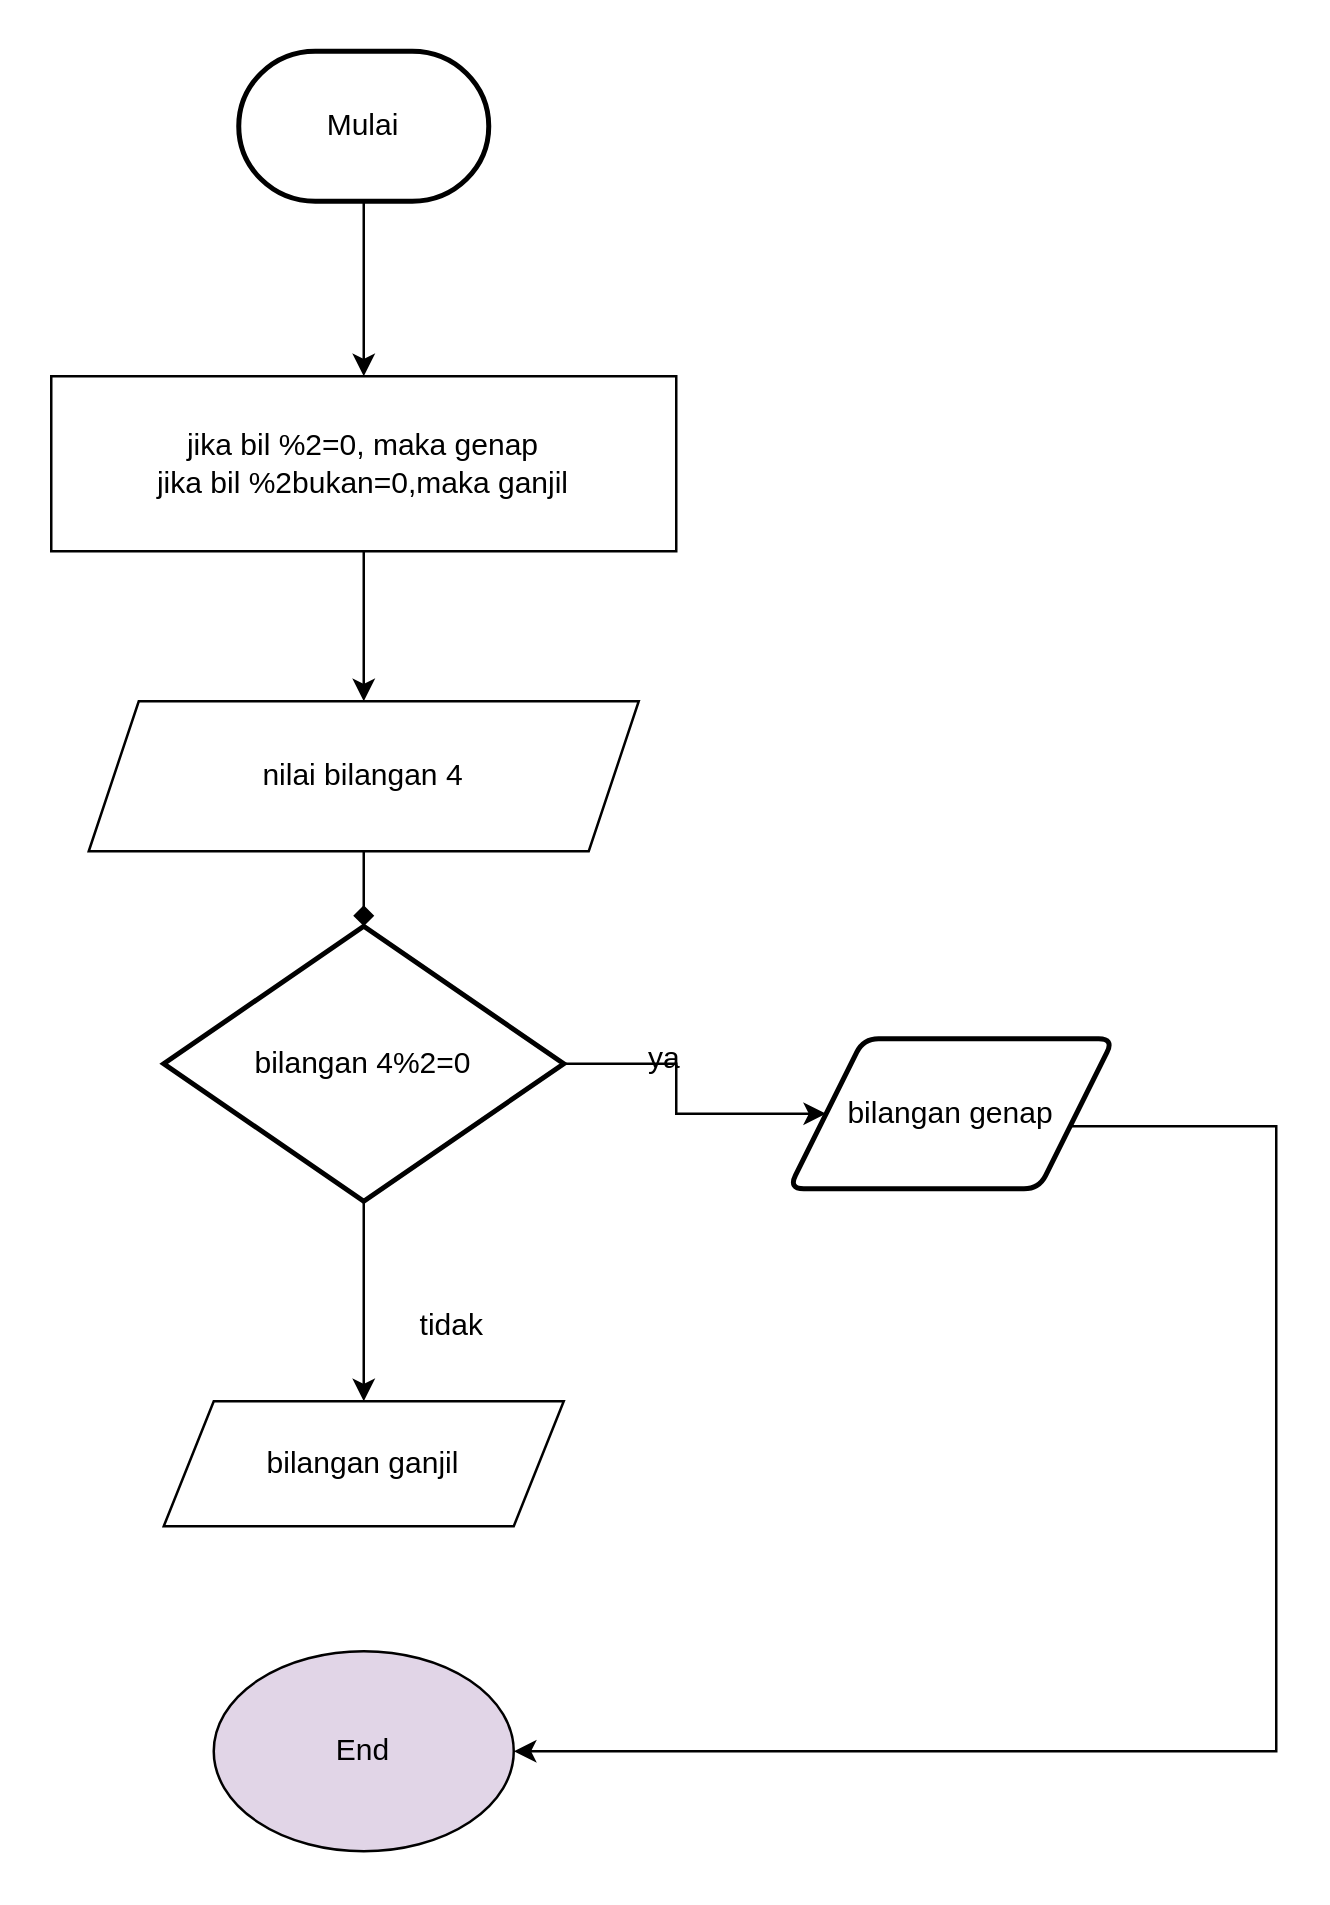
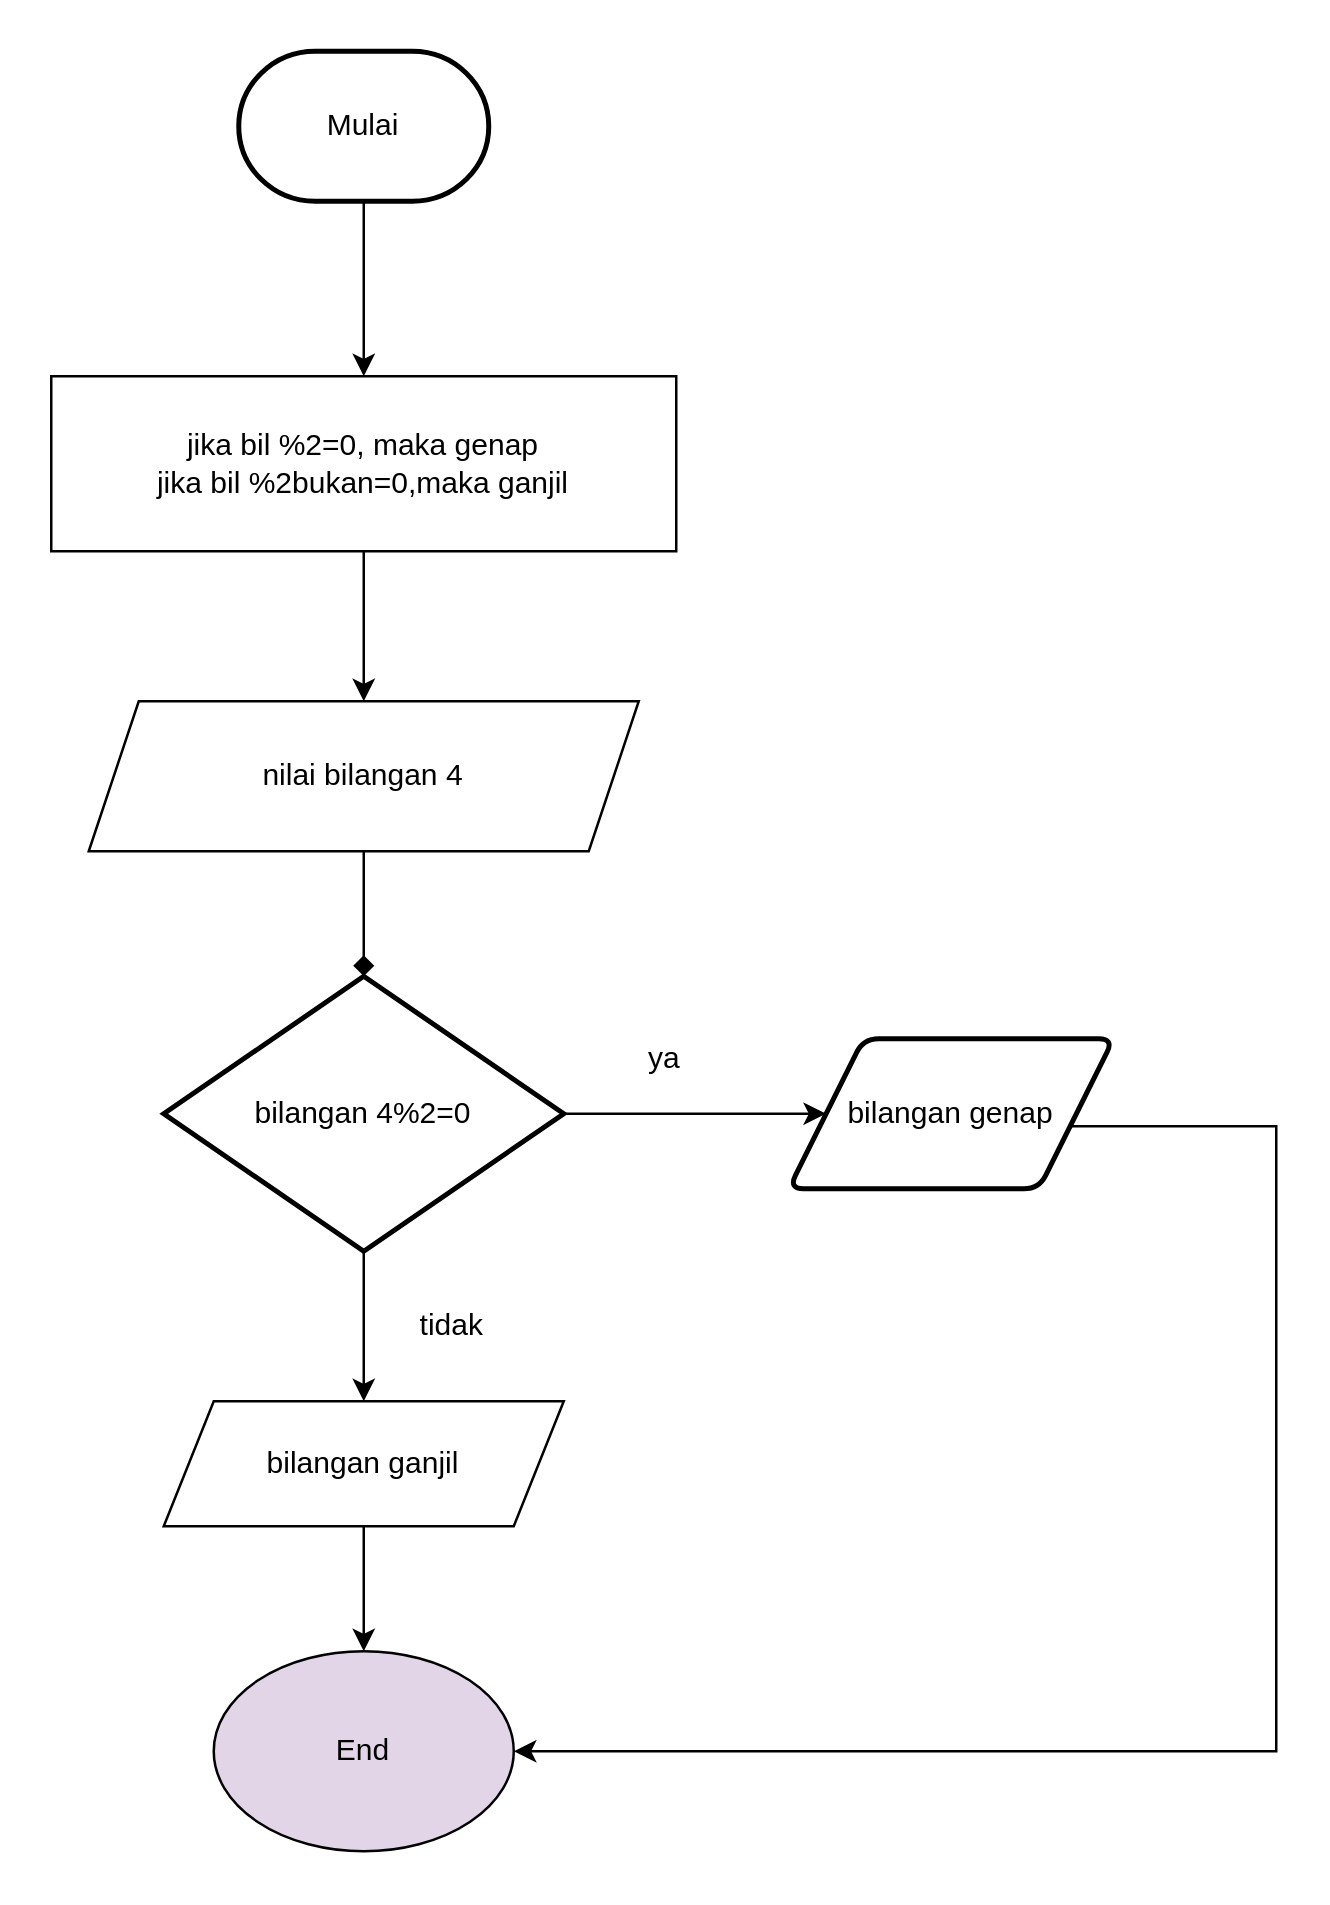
(364, 1064) -> (364, 1114)
none -> (364, 1580)
